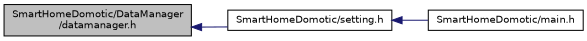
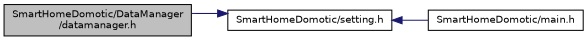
(215, 27) -> (204, 13)
